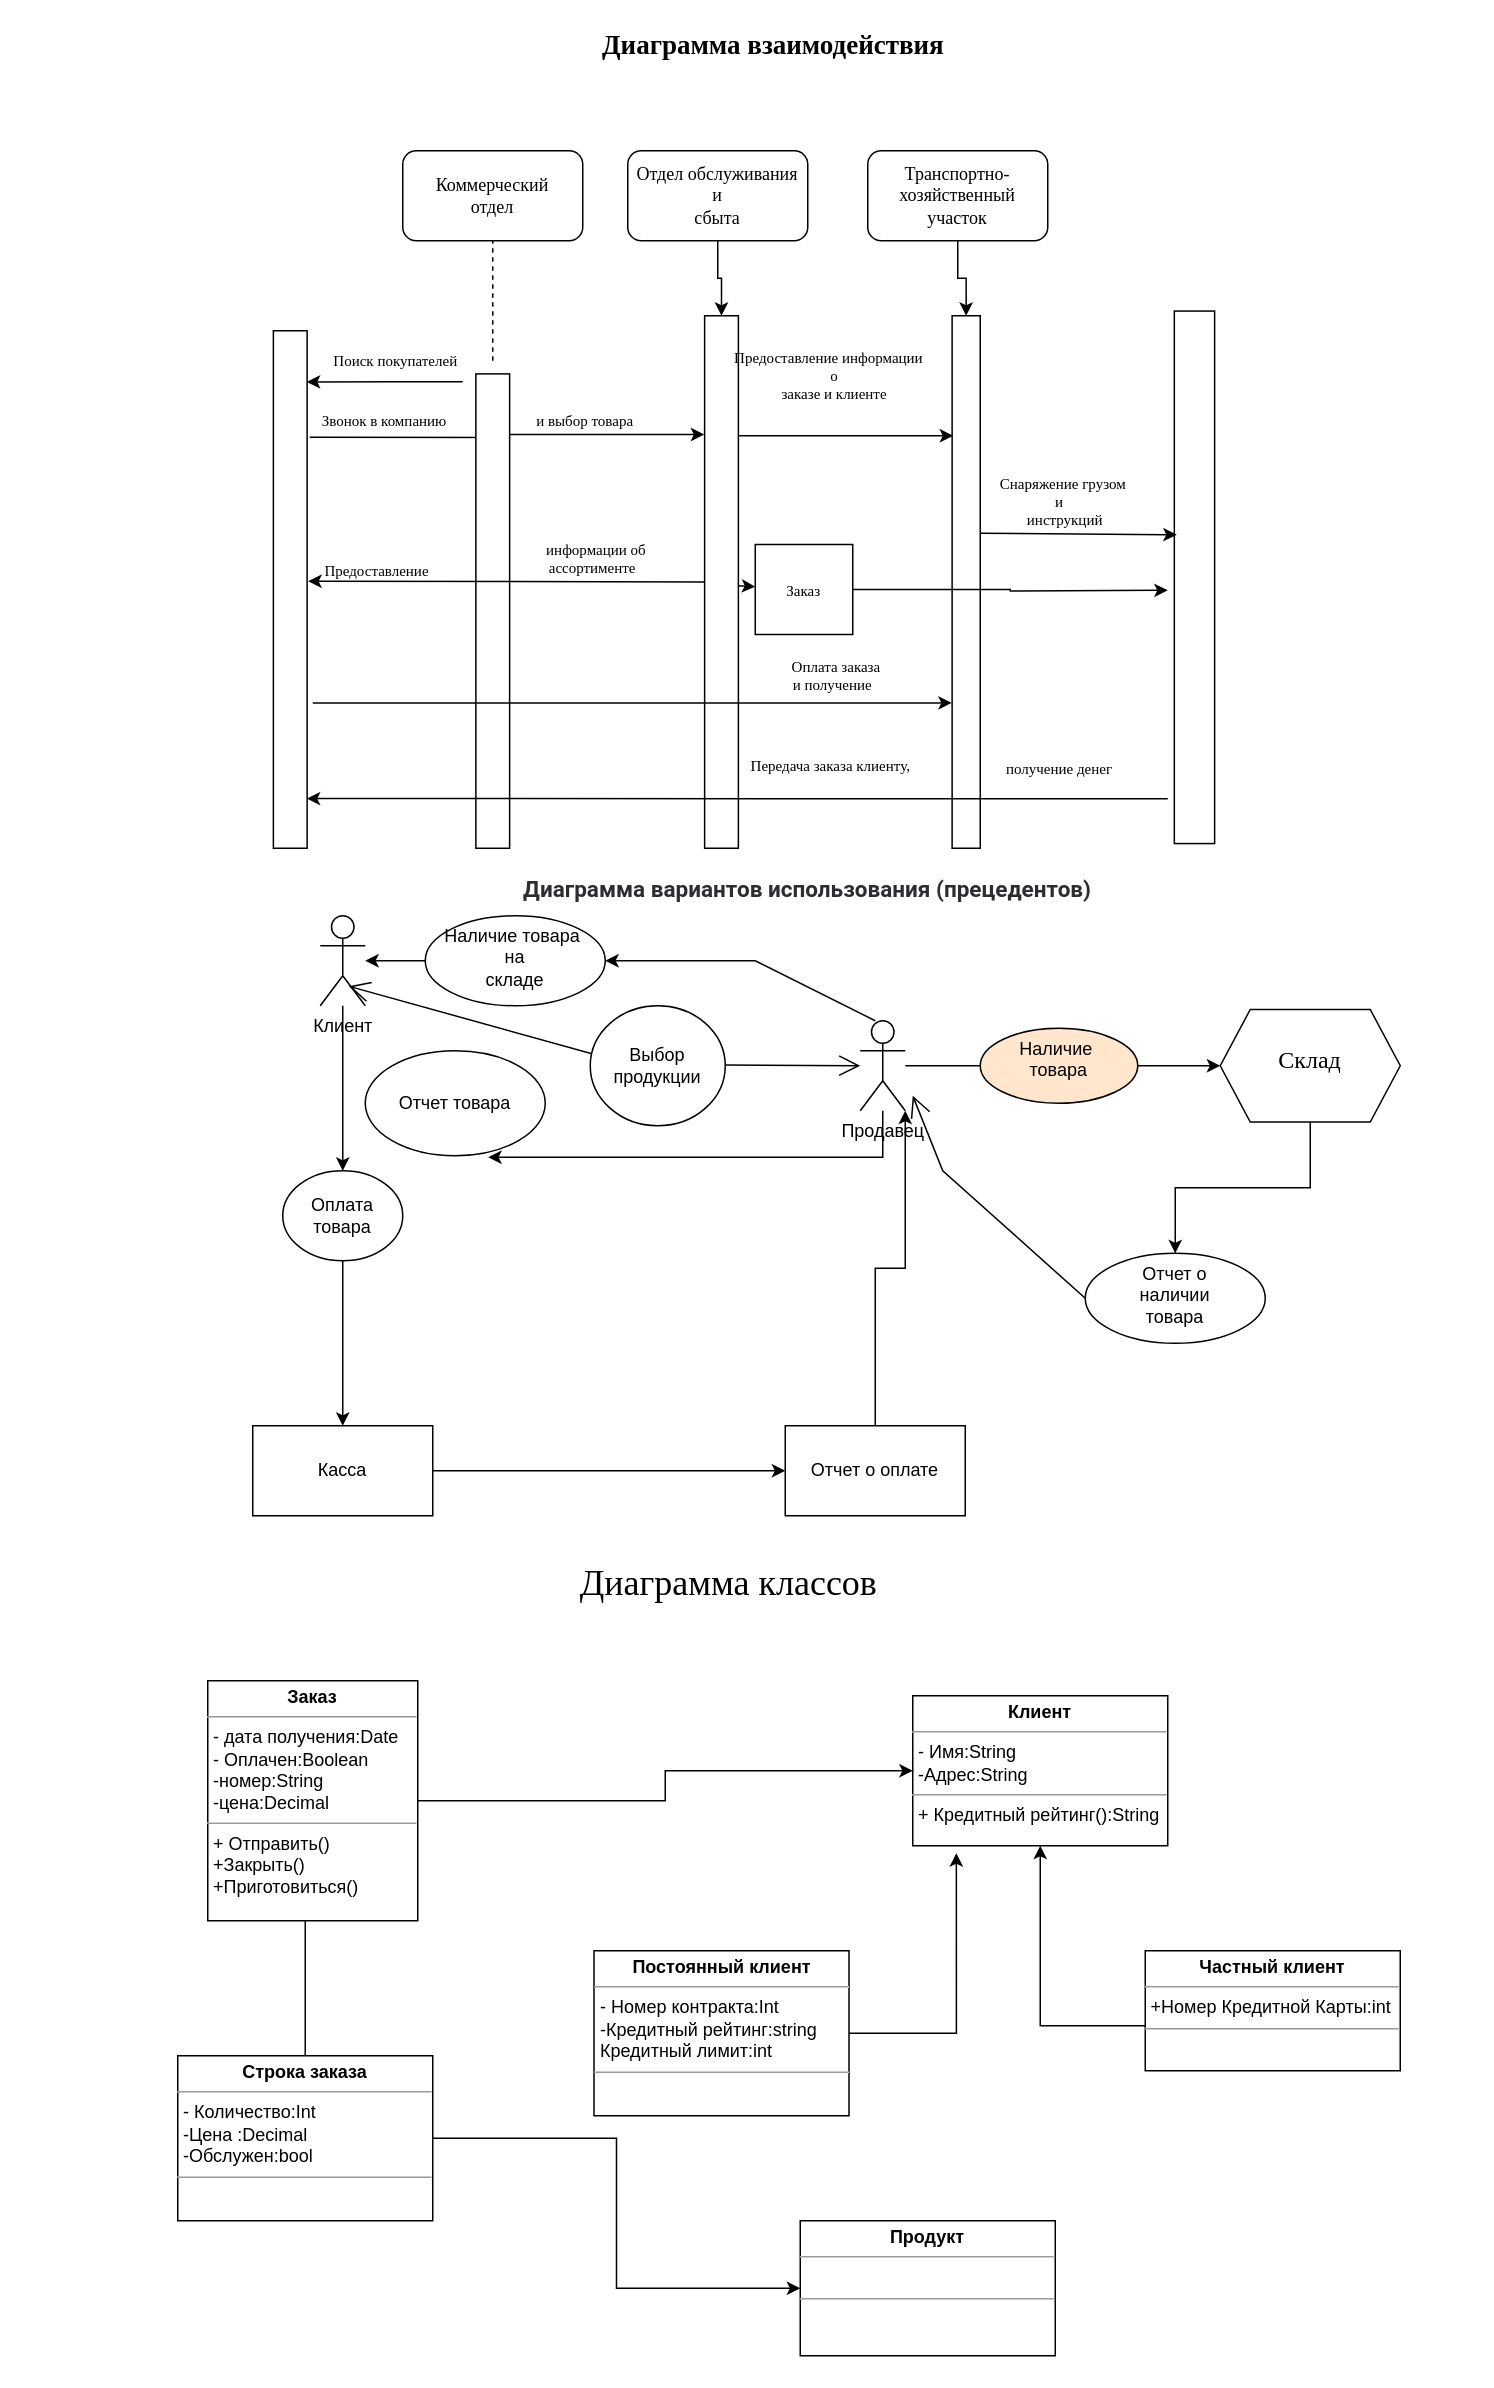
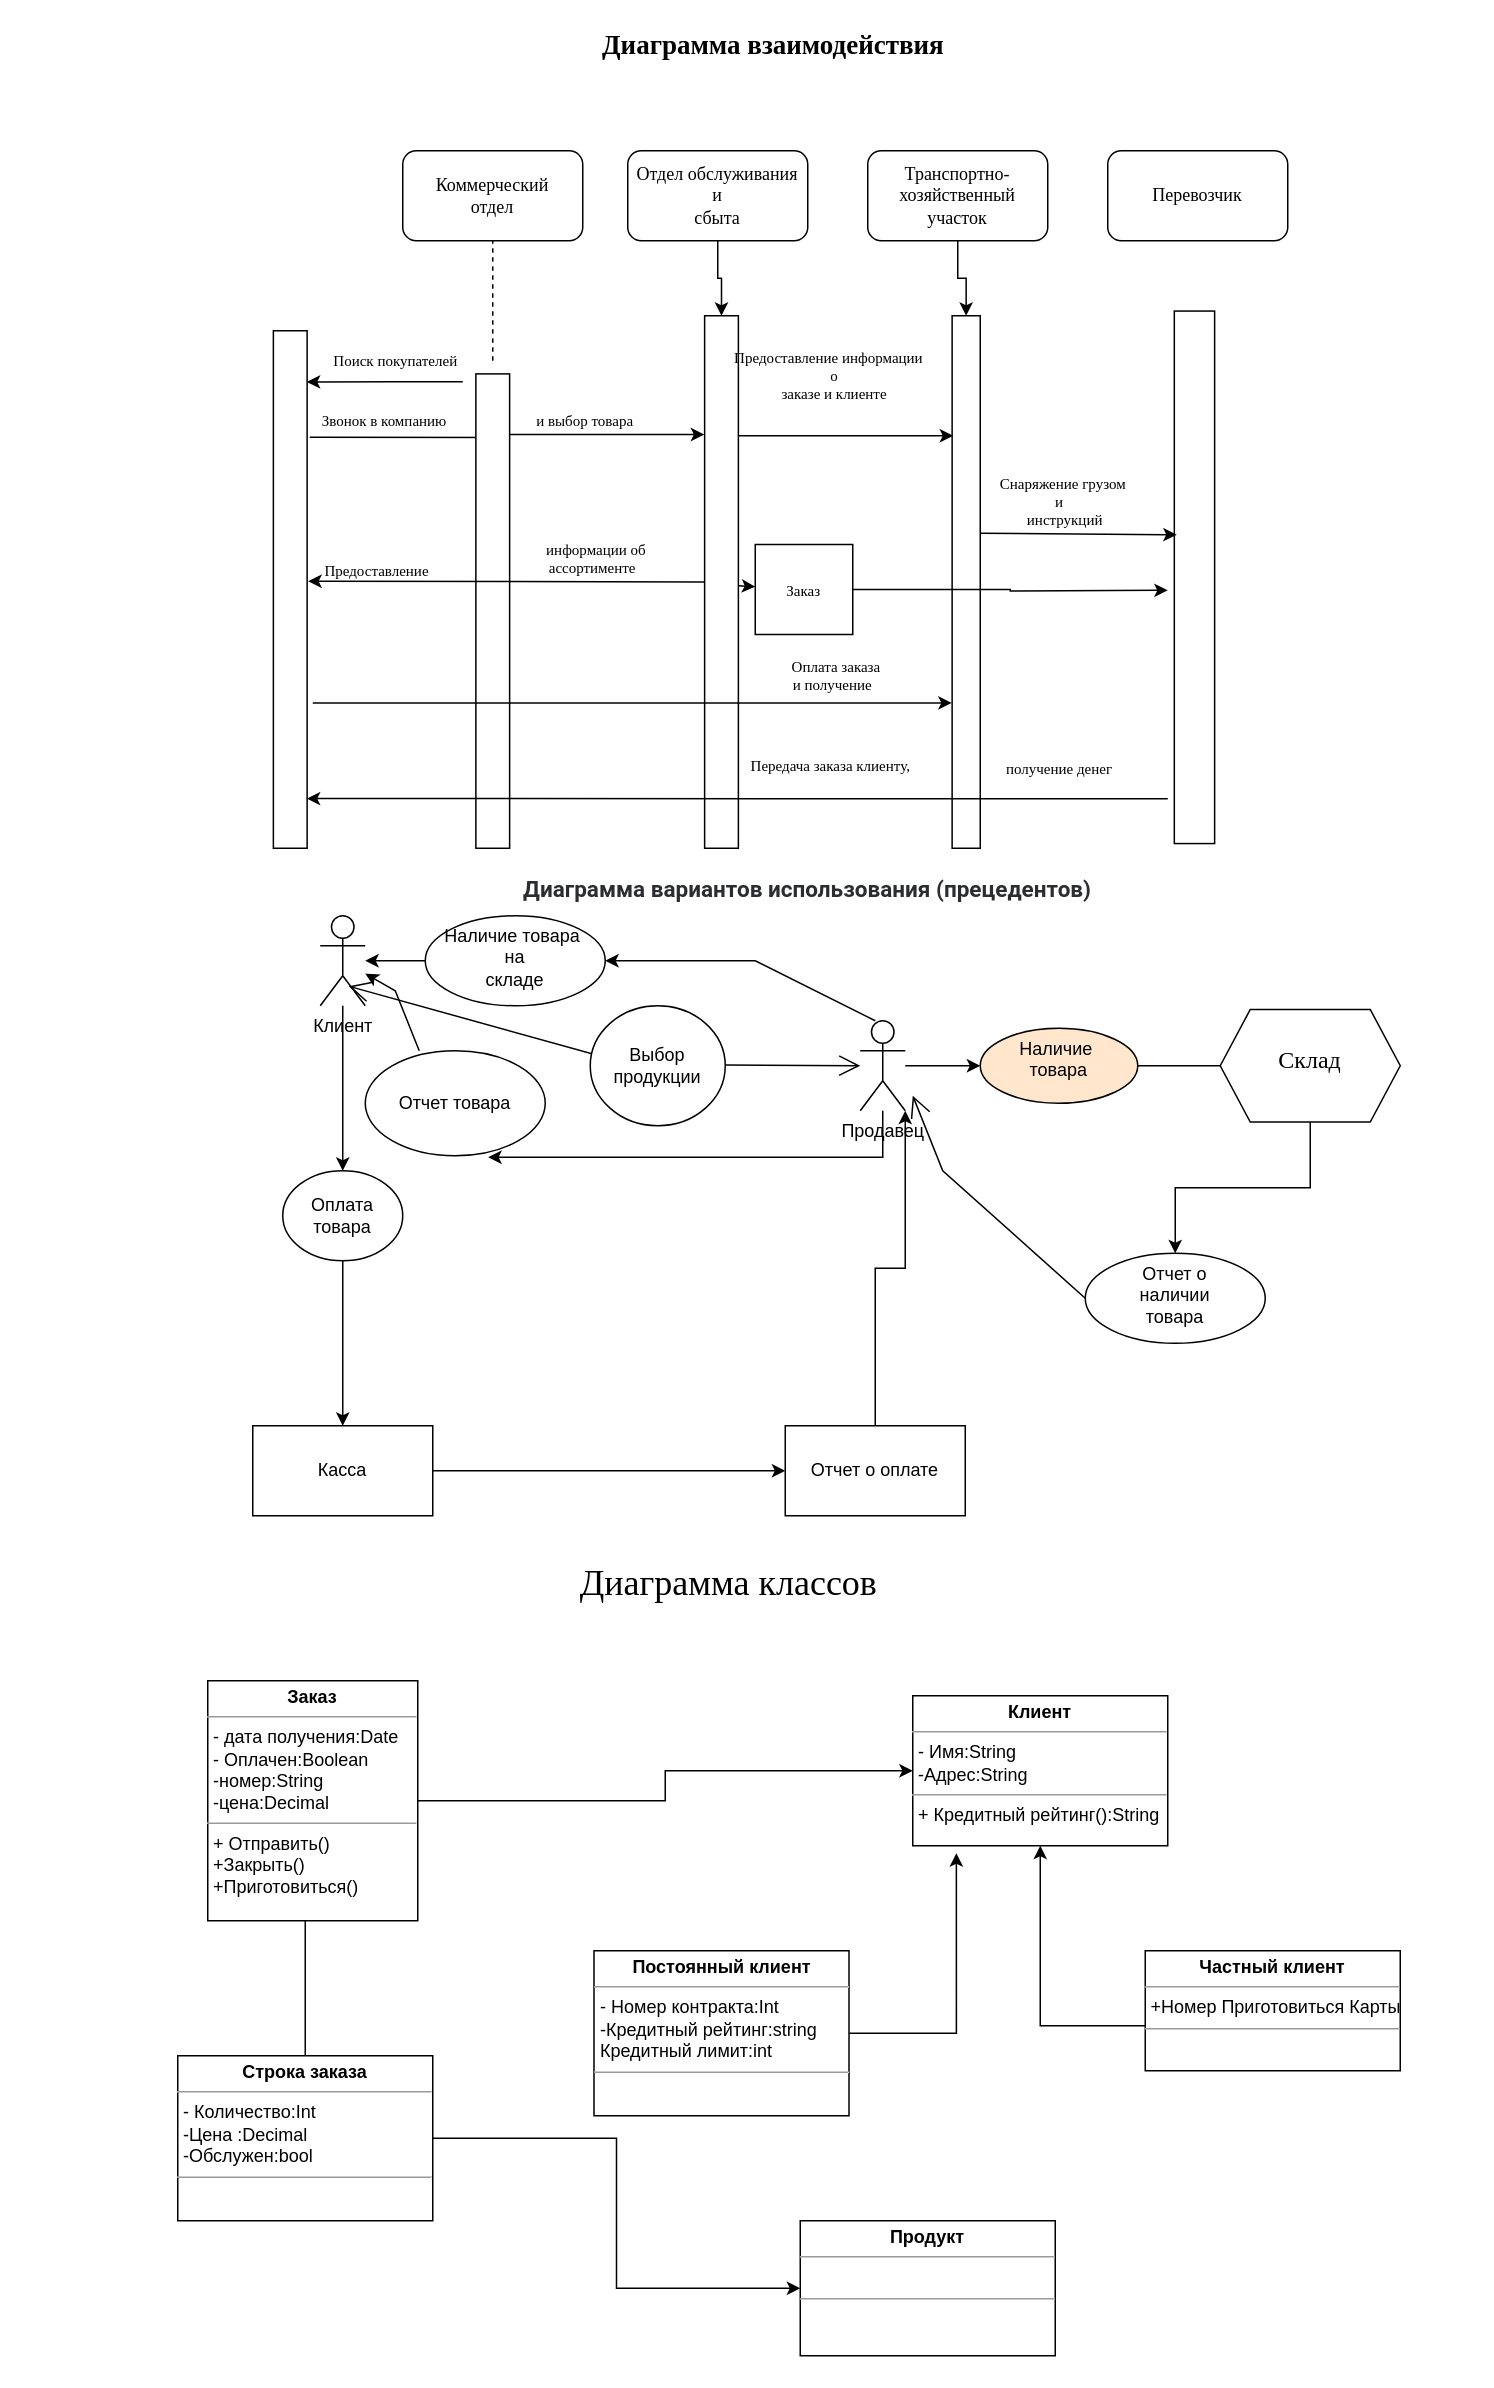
none -> (1198, 196)
none -> (403, 1010)
(973, 1066) -> (969, 1066)
(1209, 1066) -> (1213, 1066)
(1267, 1972) -> (1287, 1972)
